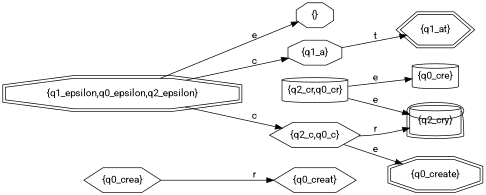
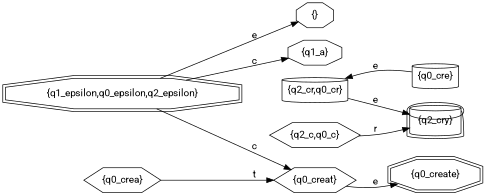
(435, 30) -> none
(377, 83) -> (382, 70)
(230, 117) -> (221, 138)
(370, 153) -> (368, 188)
(254, 175) -> (254, 175)
